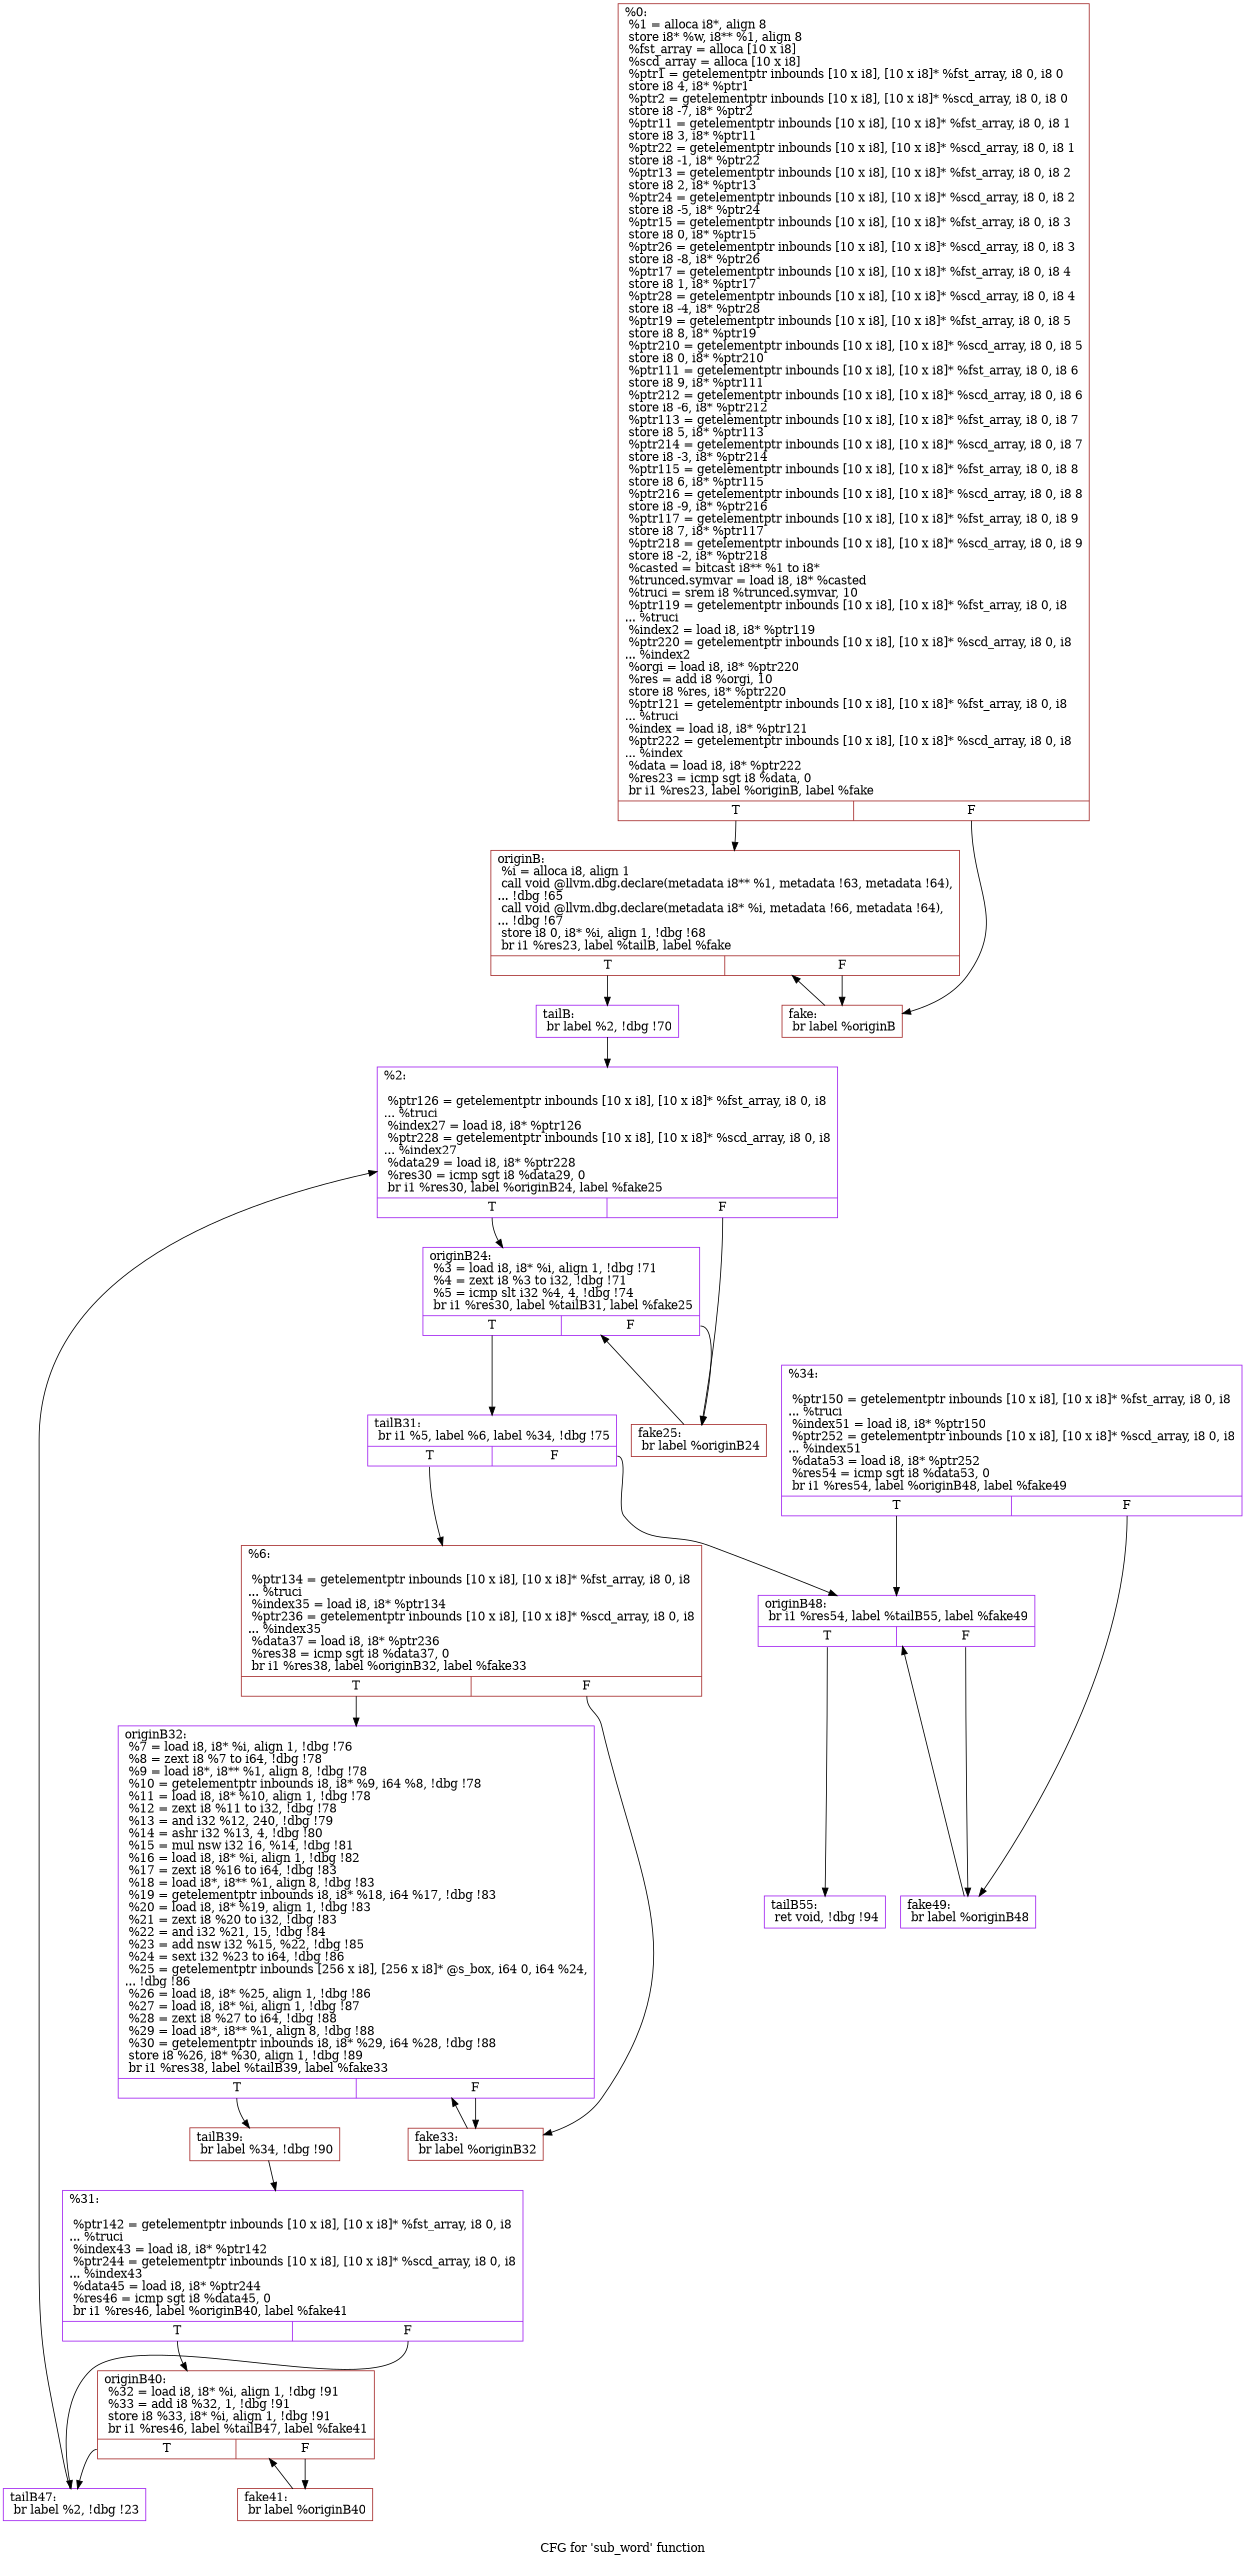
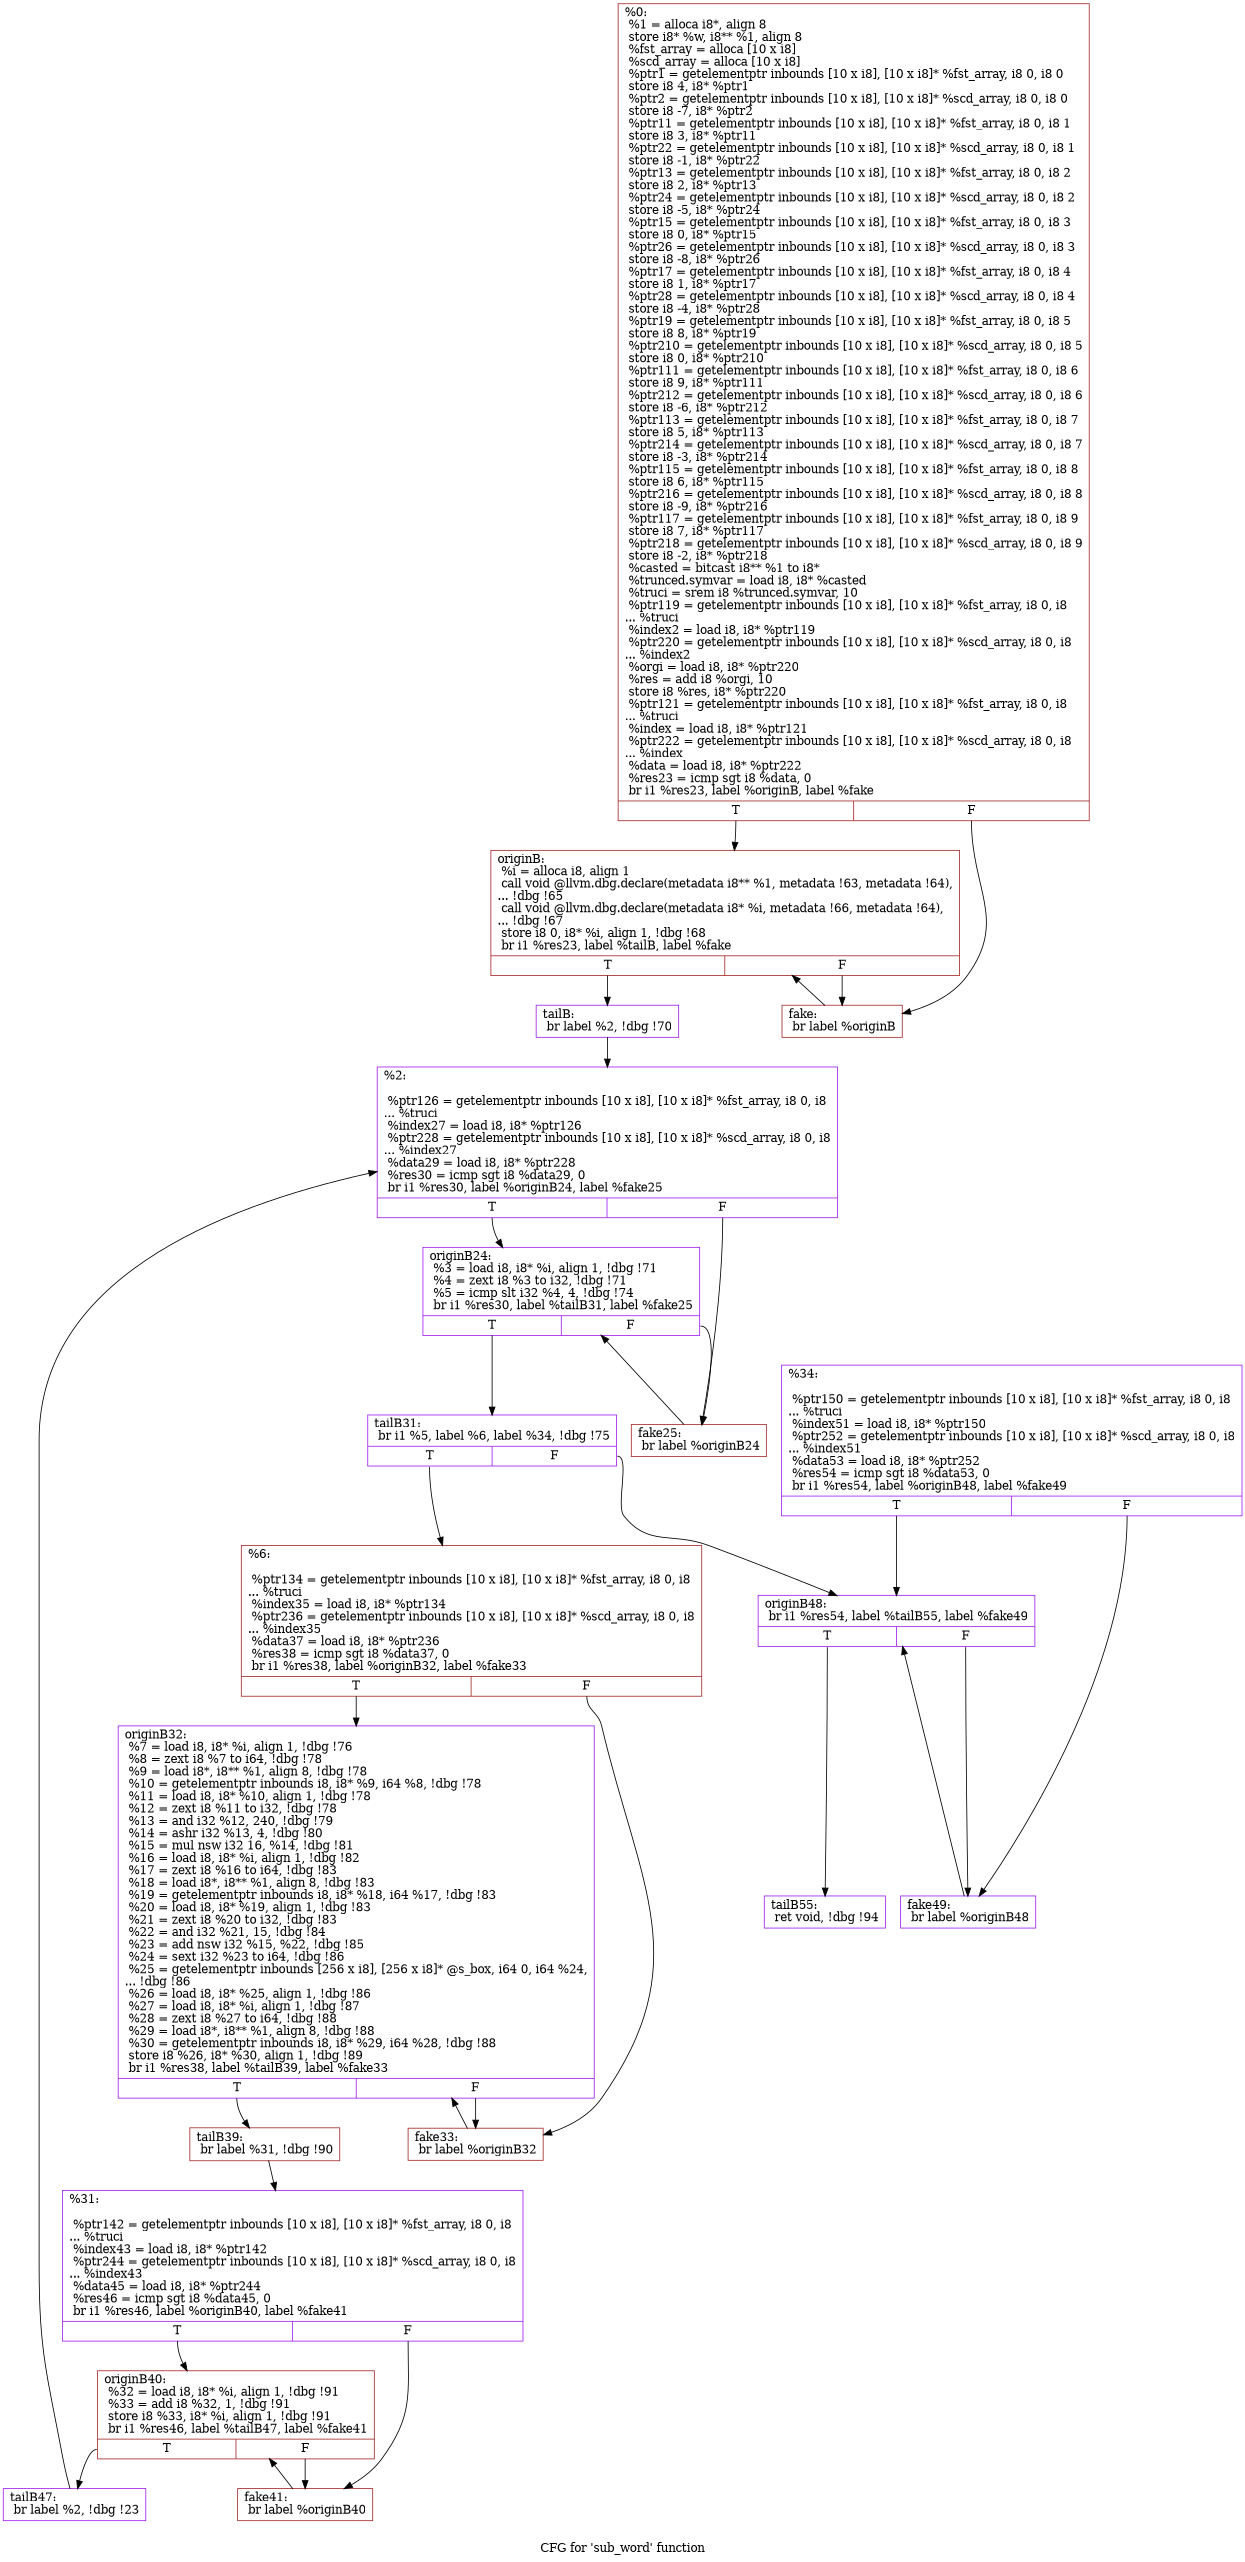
(265, 2150) -> (265, 2150)
(196, 2357) -> (402, 2422)
